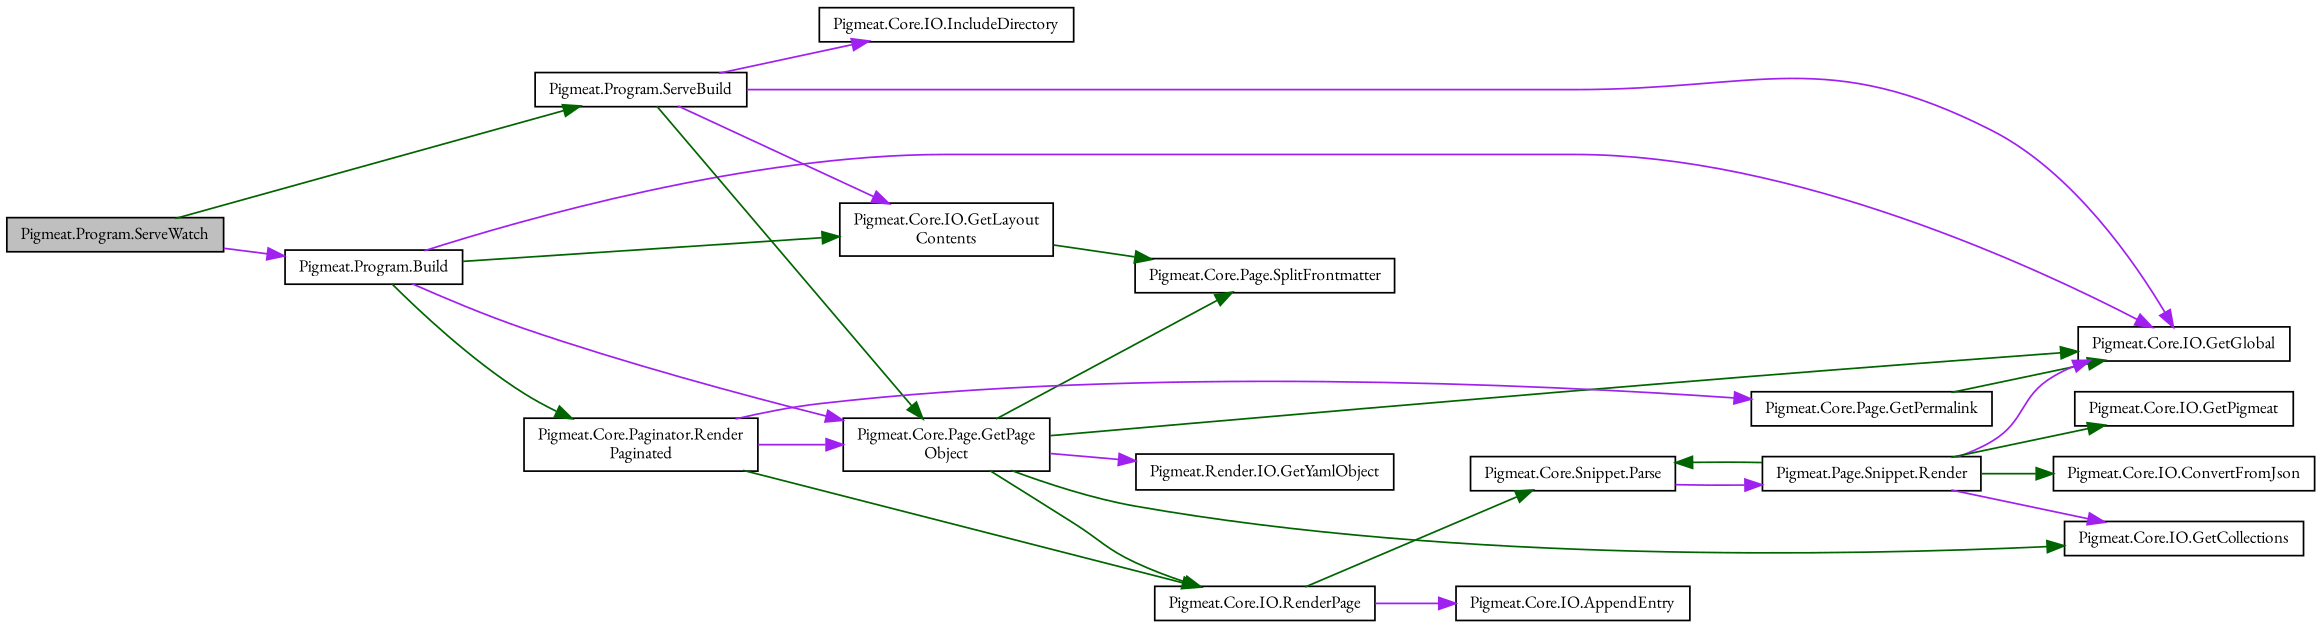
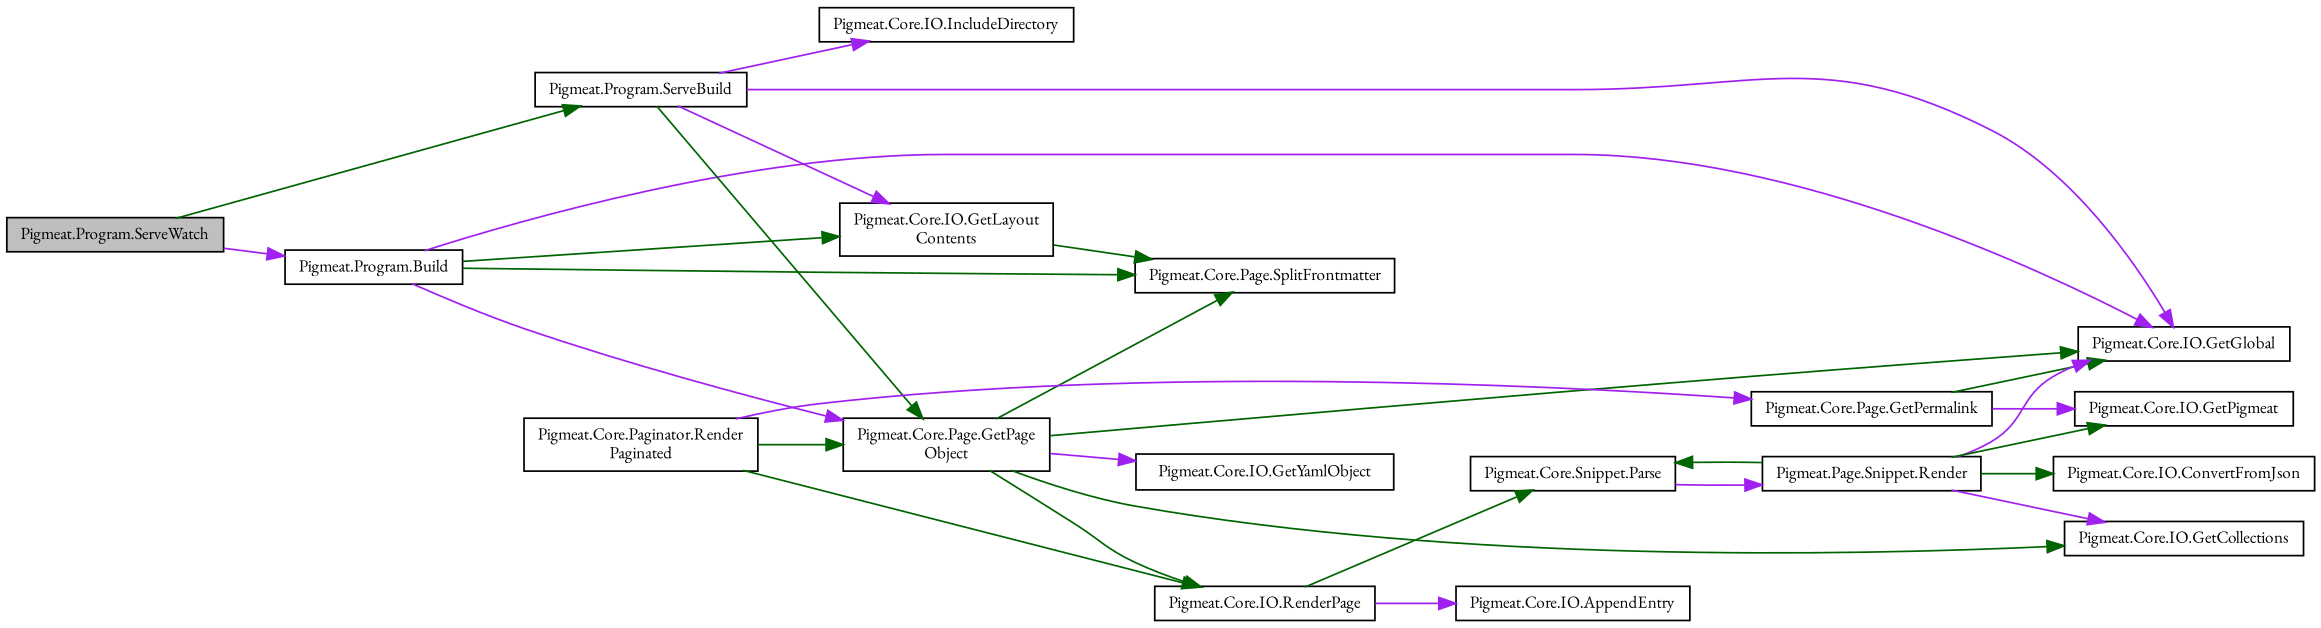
(469, 354) -> (774, 272)
none -> (2036, 409)
(792, 445) -> (792, 445)
(1265, 472) -> (1265, 472)
